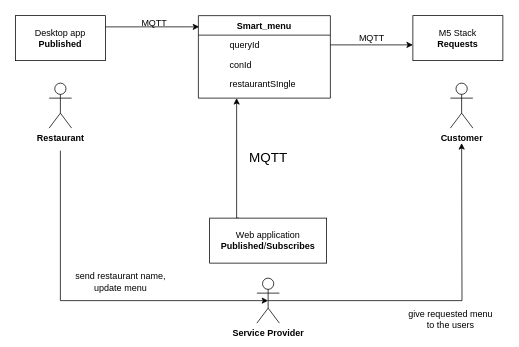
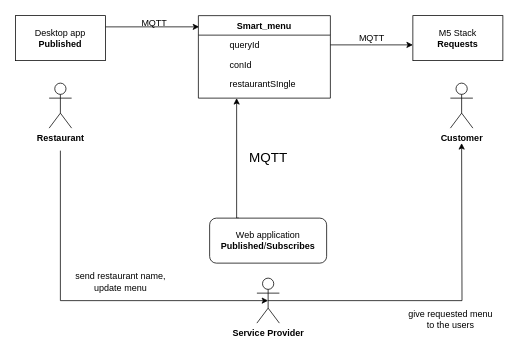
(268, 240) -> (268, 240)
